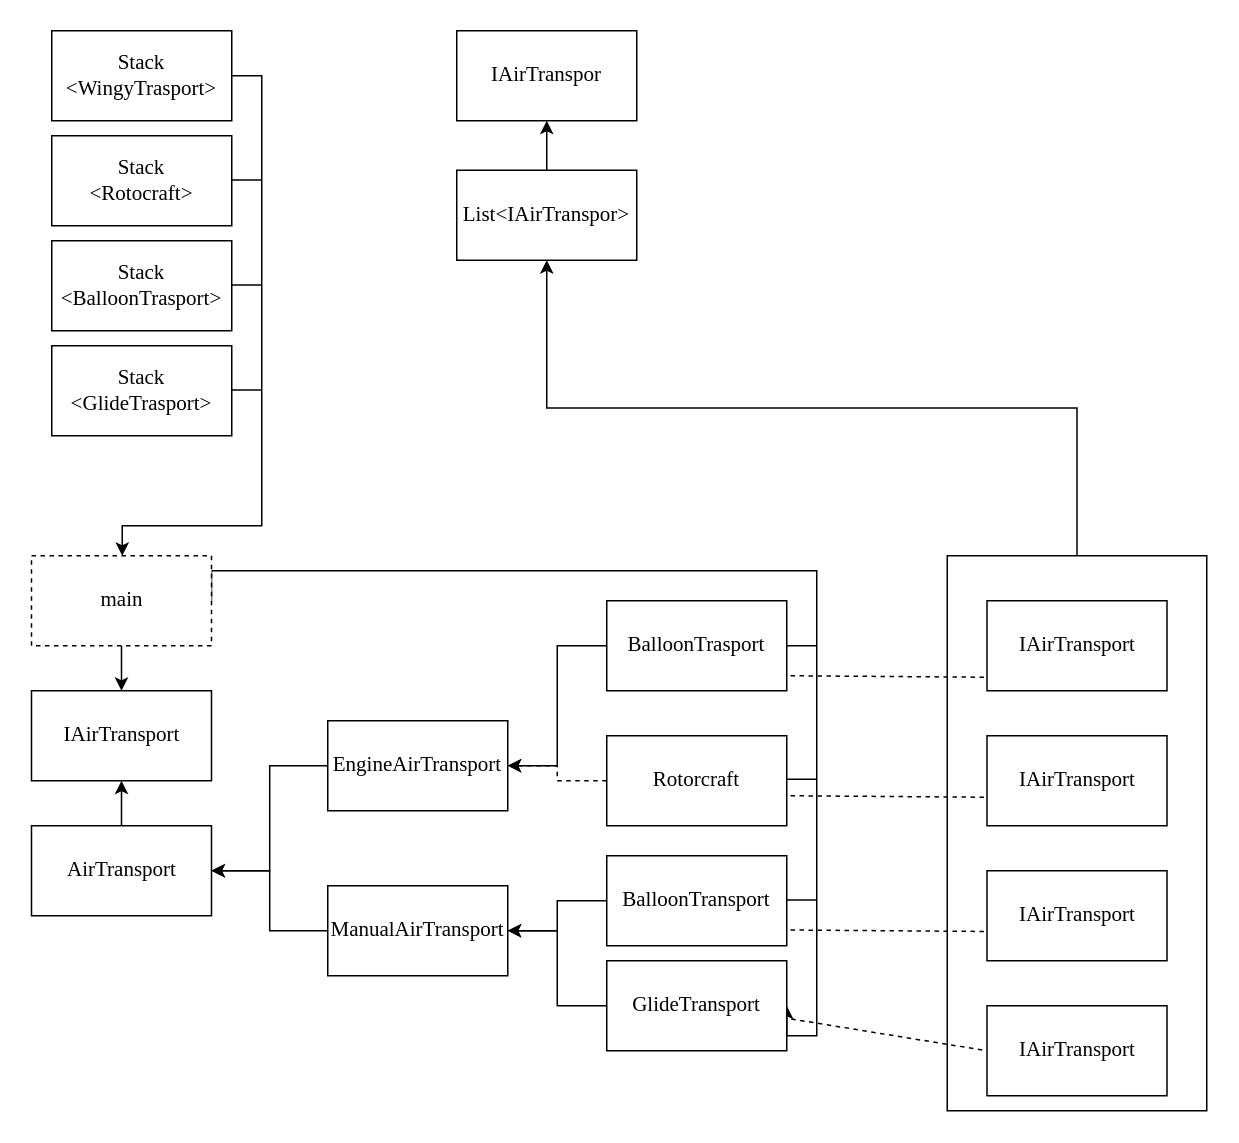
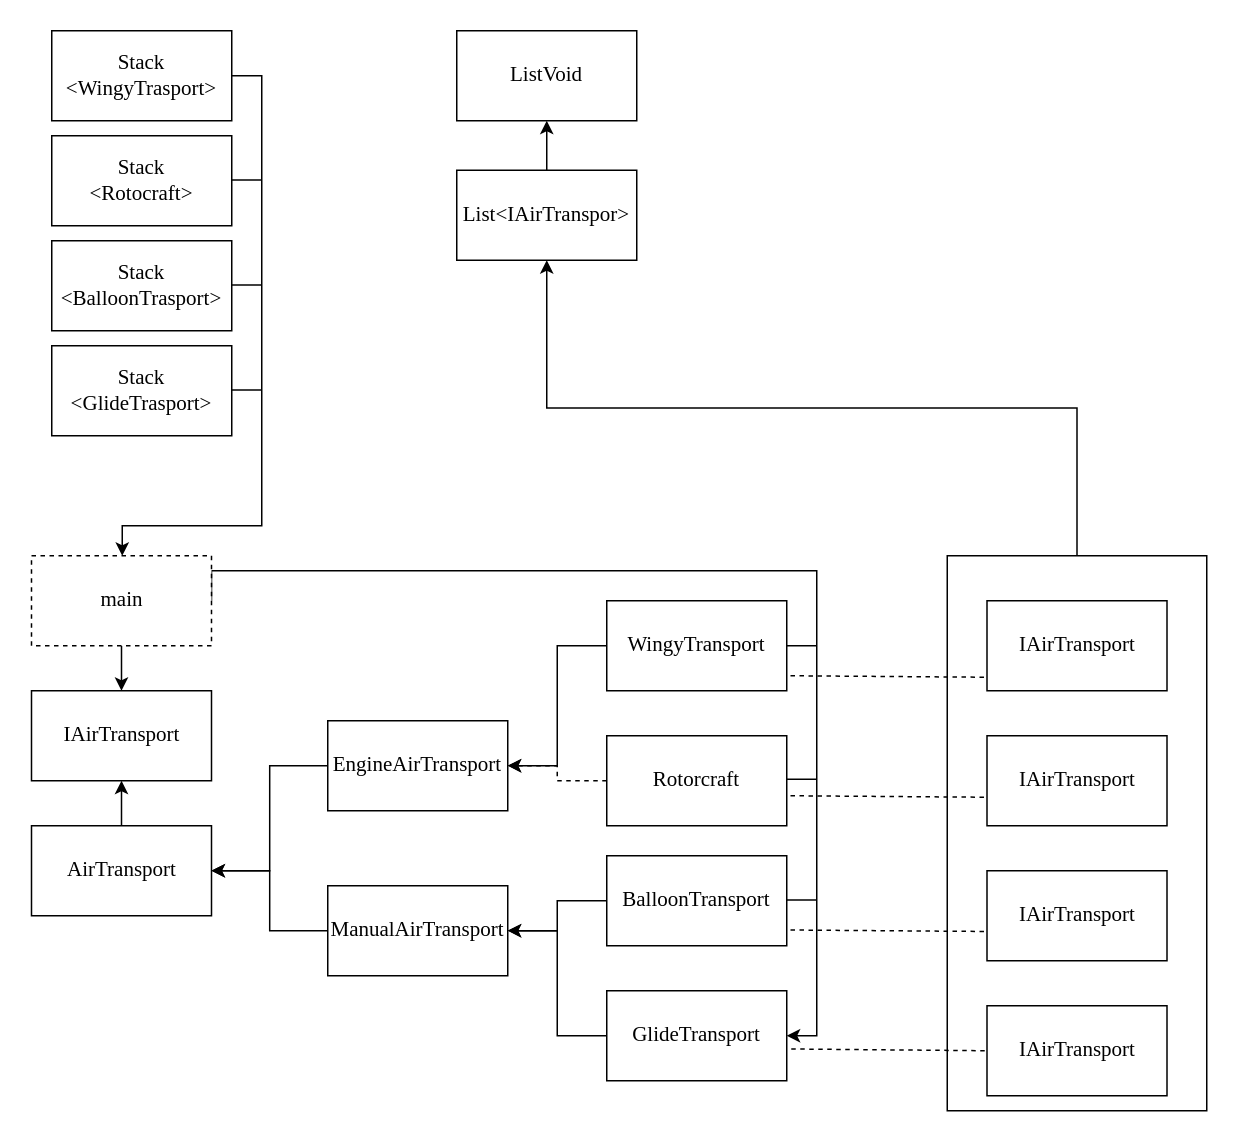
(547, 76) -> (547, 76)
(697, 646) -> (697, 646)
(697, 1006) -> (697, 1036)
